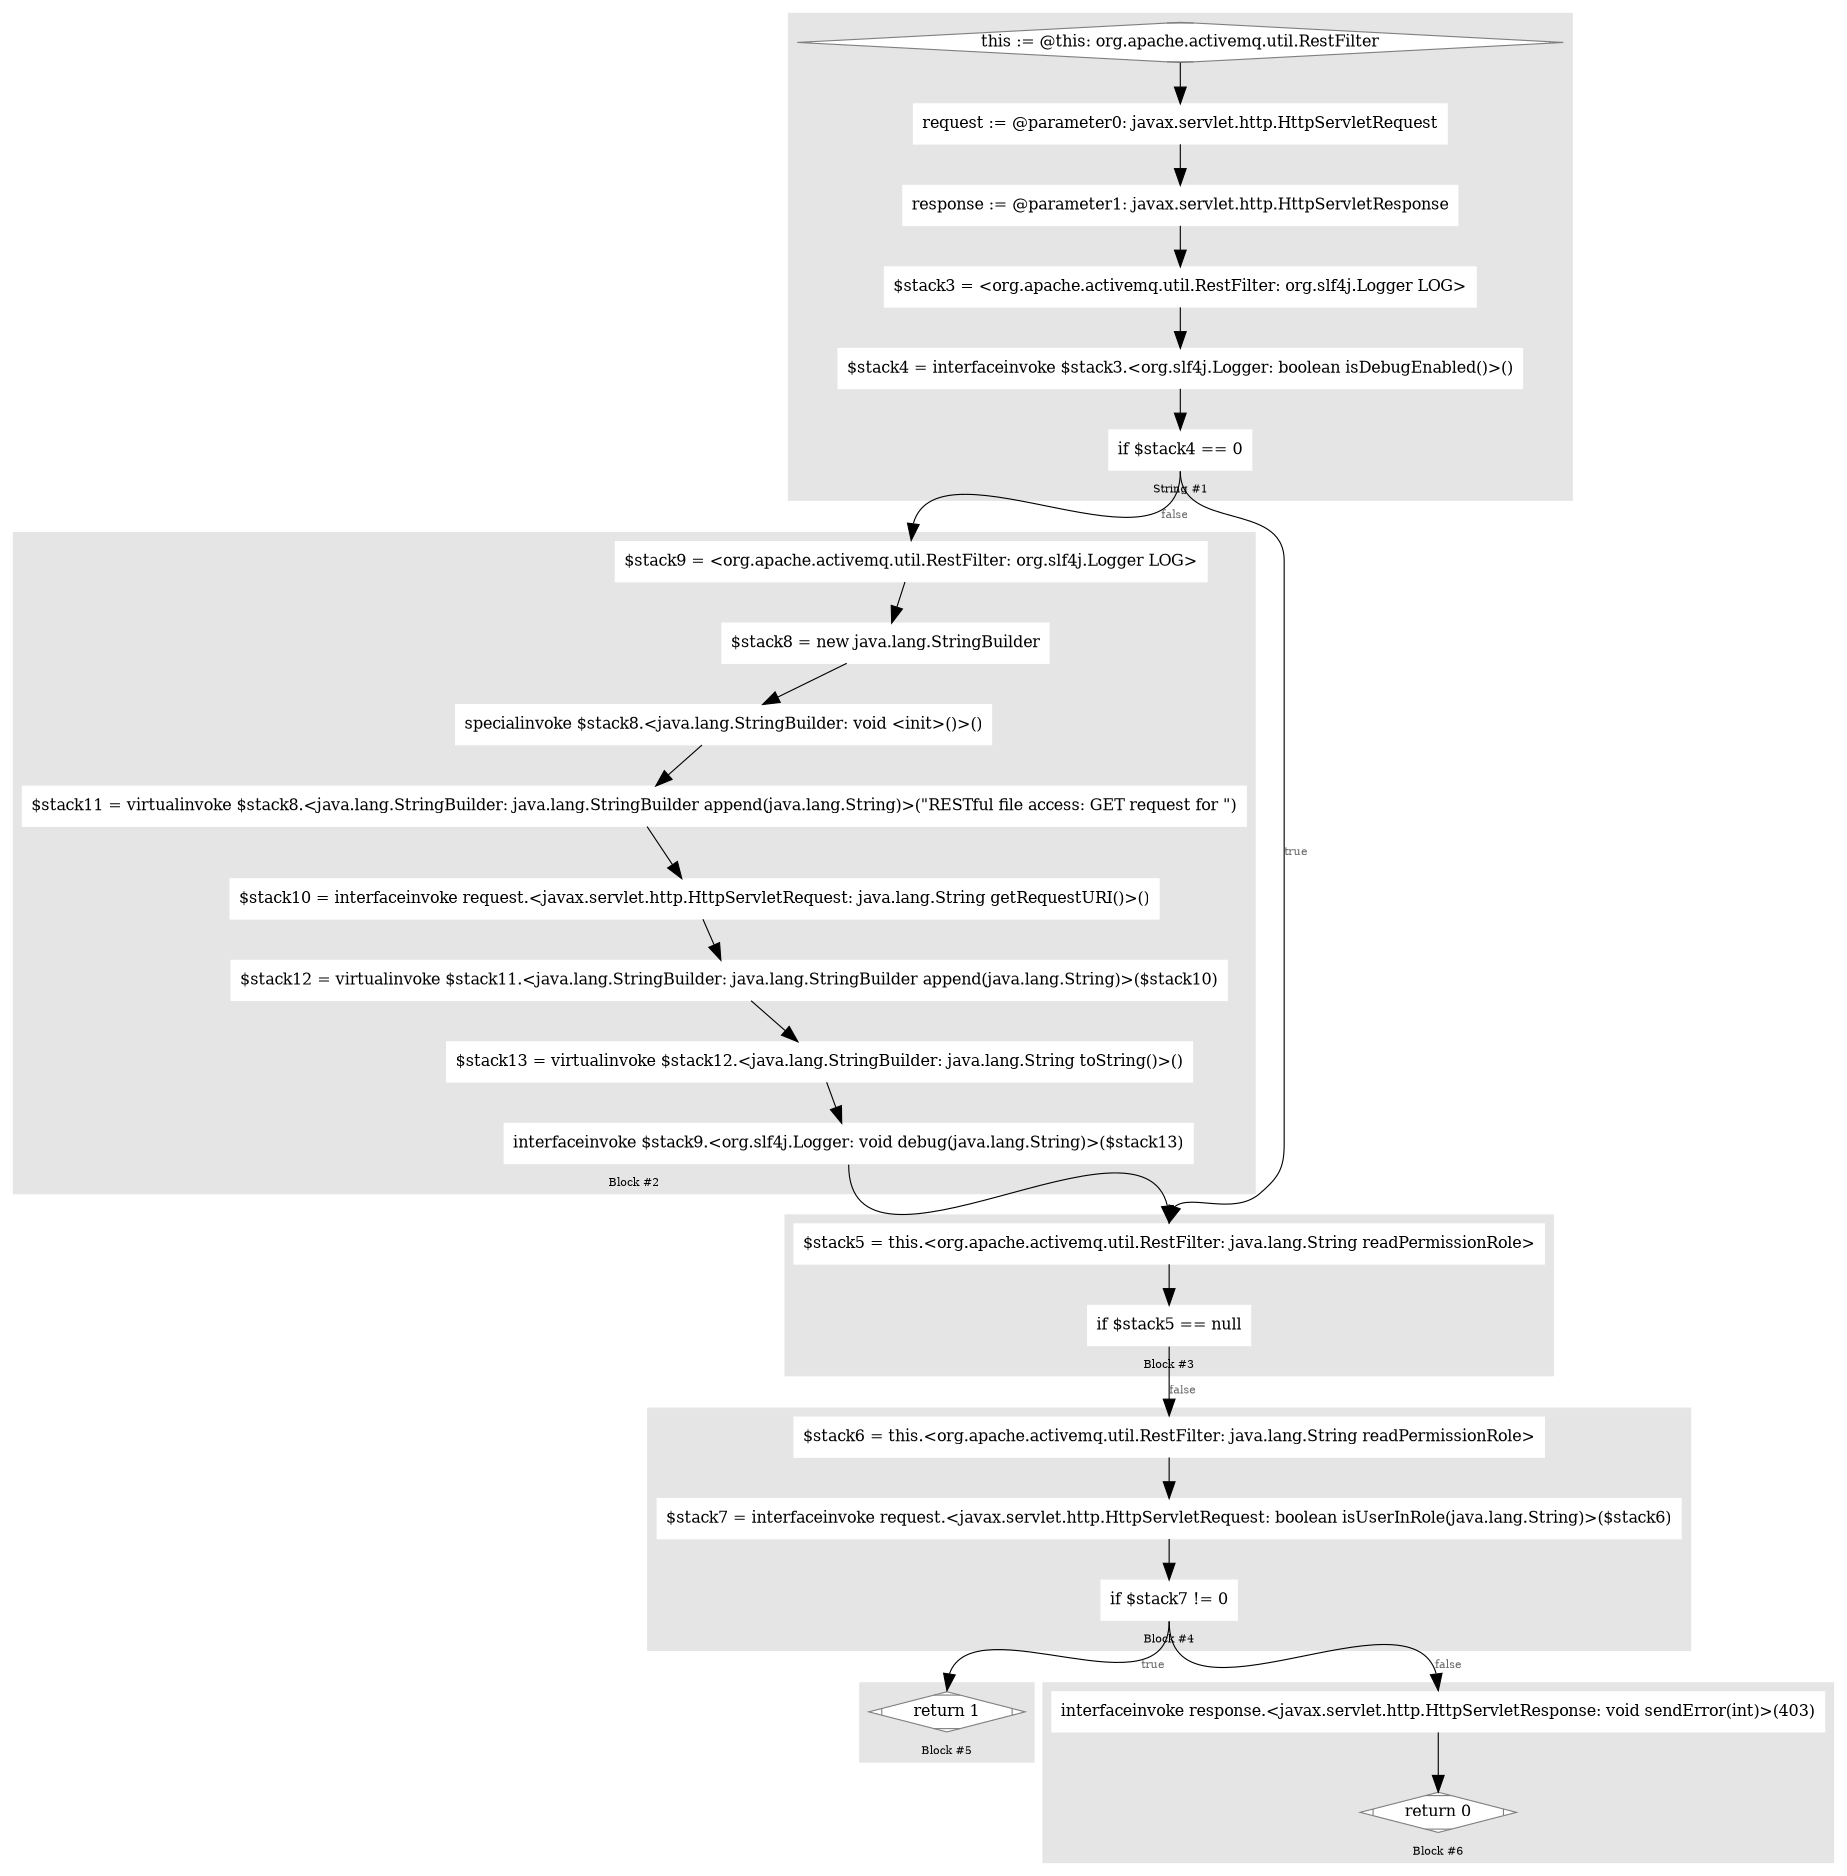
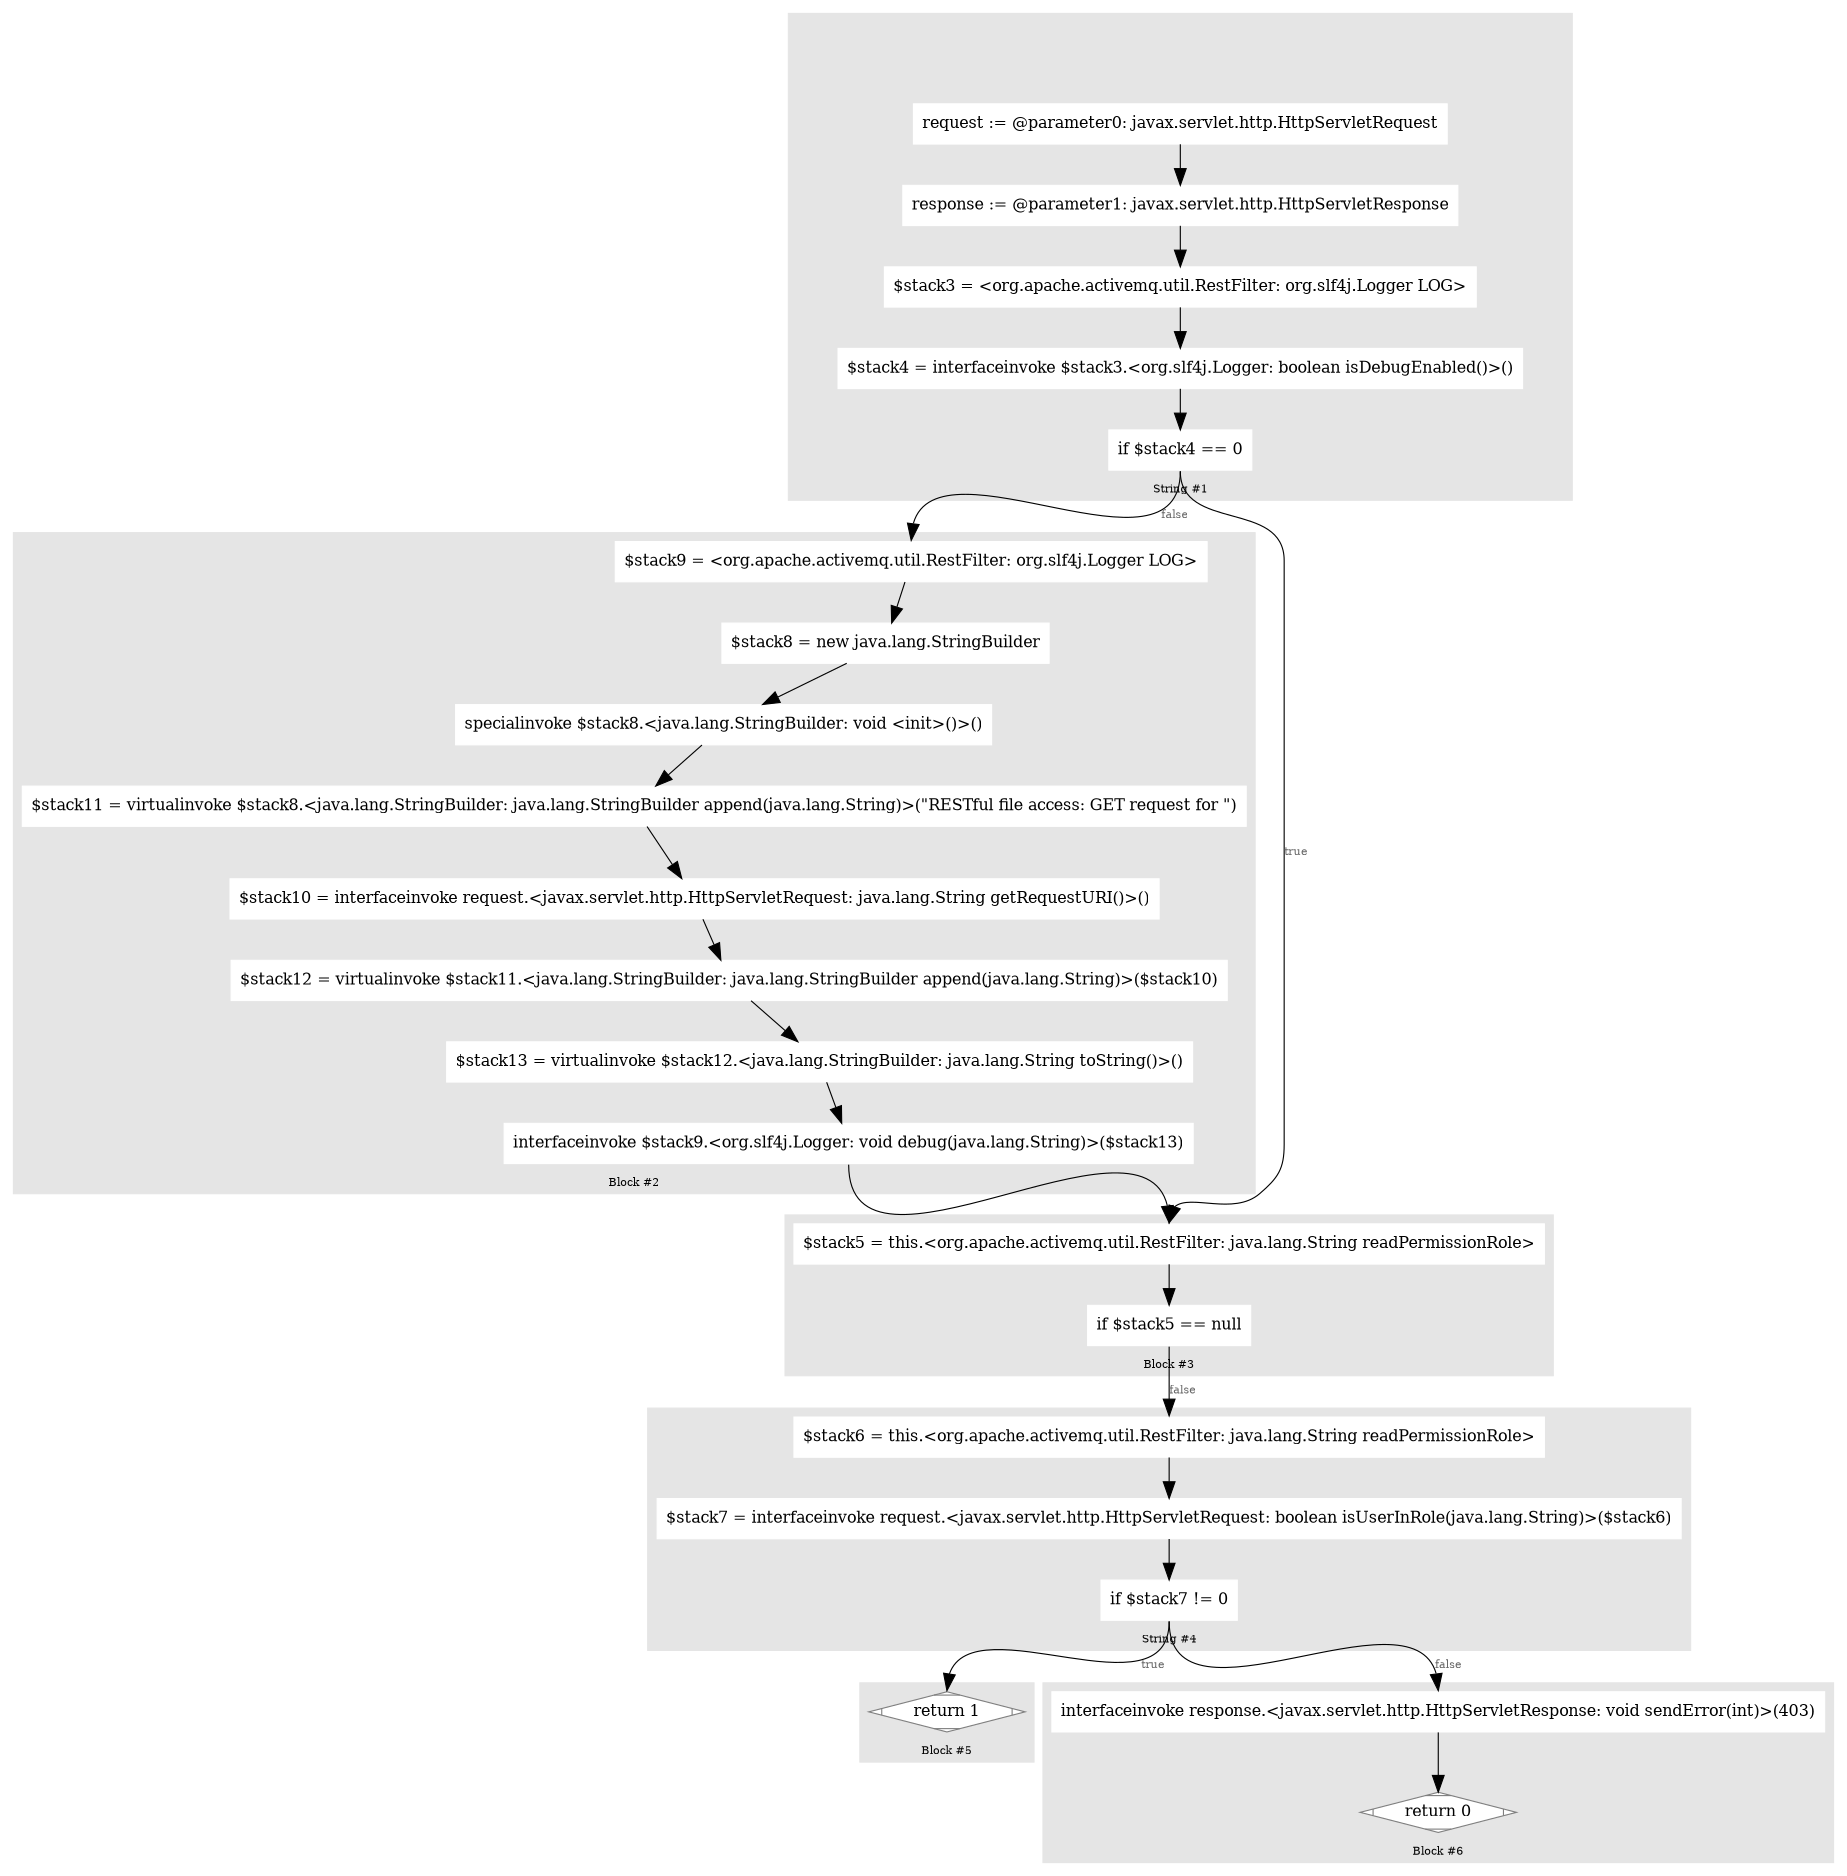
(1180, 42) -> none
(1169, 1640) -> (1169, 1640)
